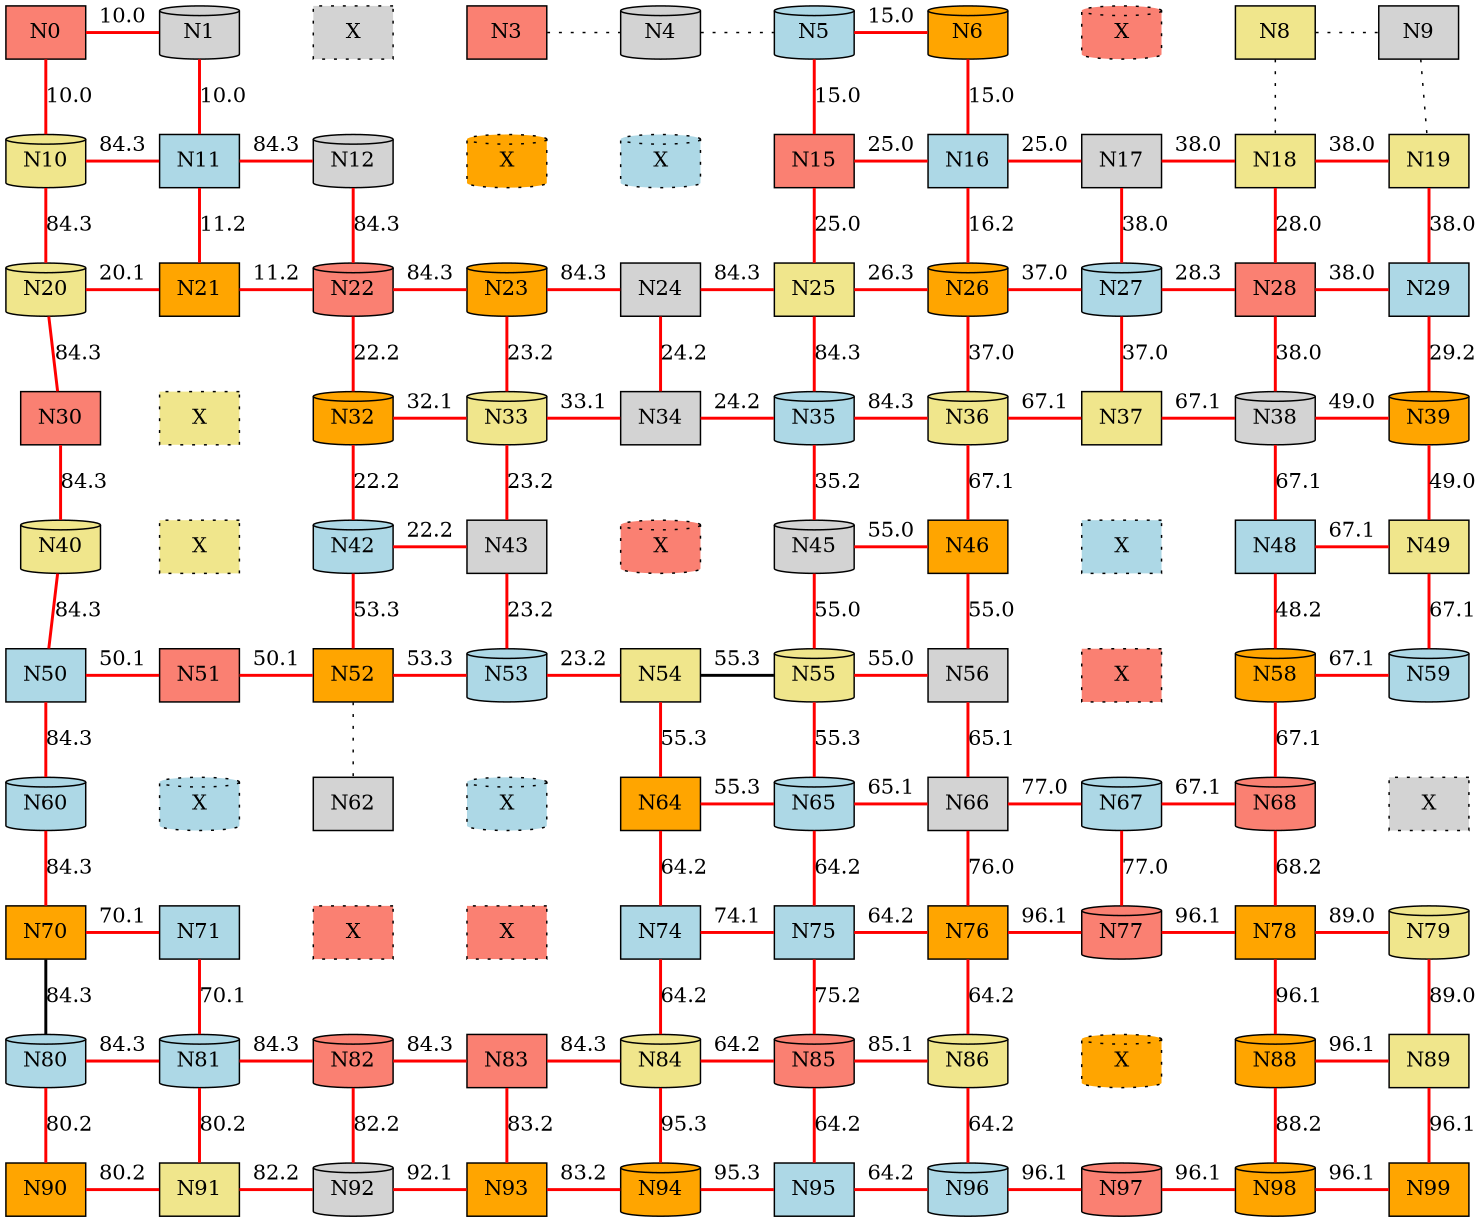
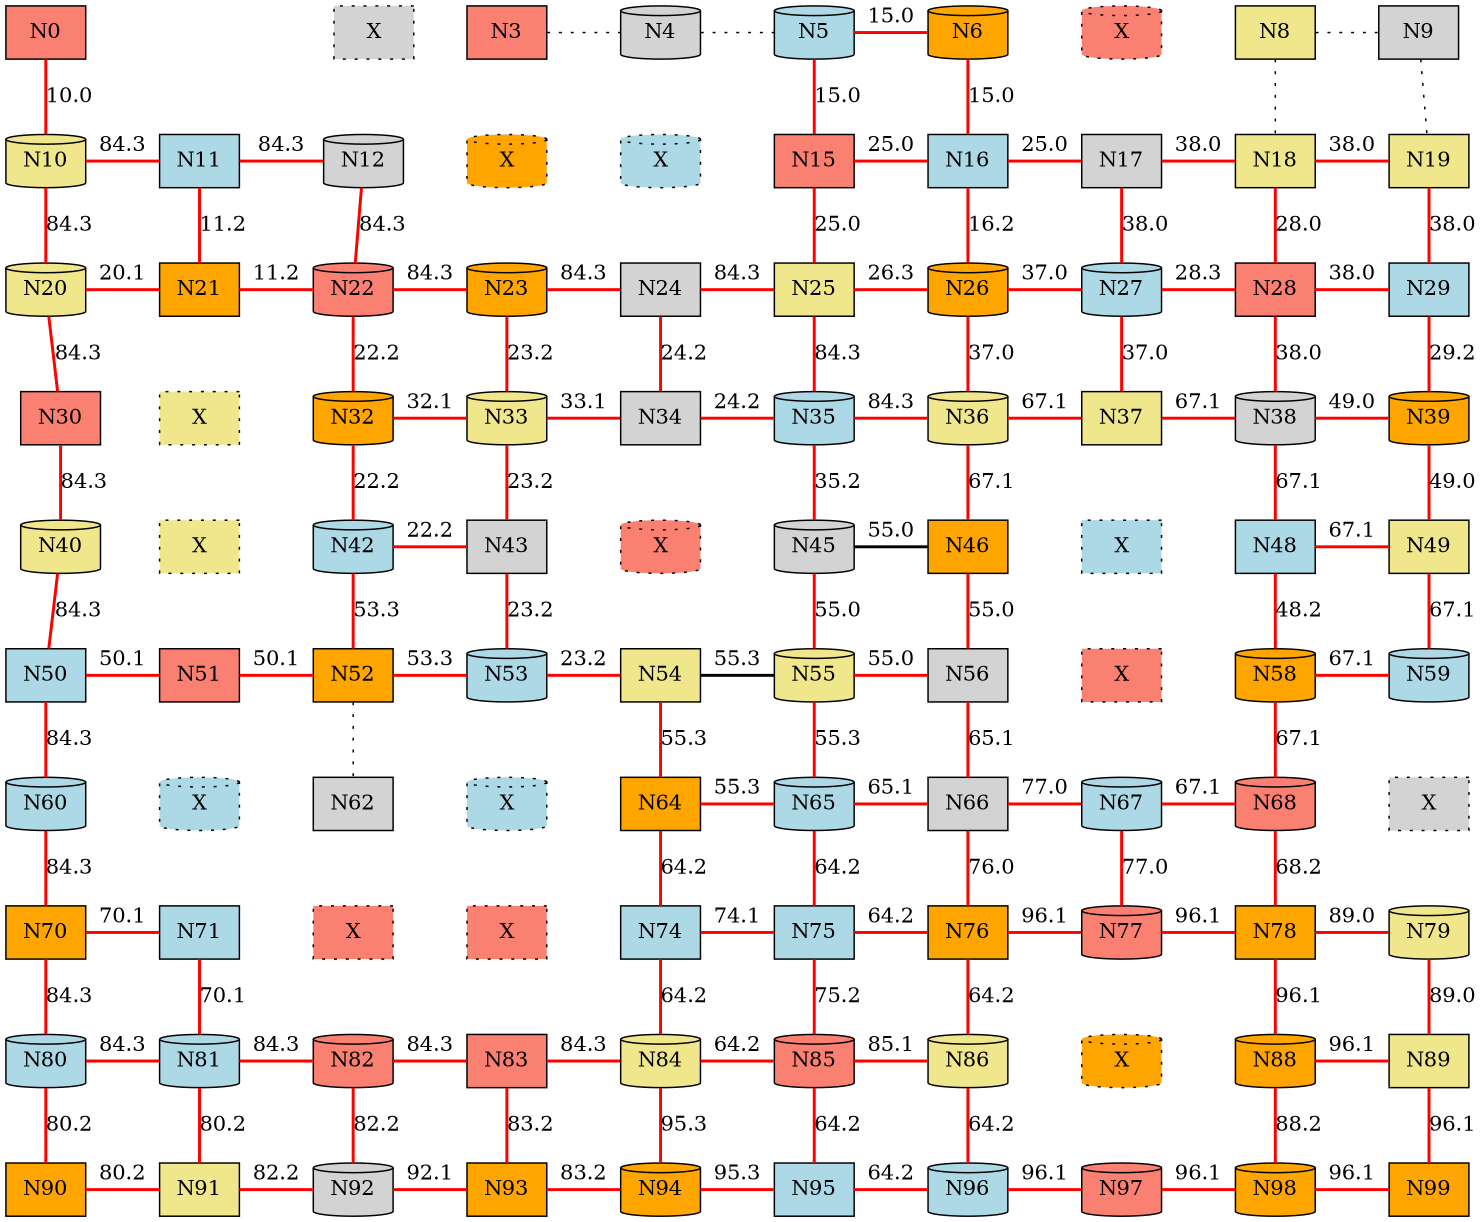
(200, 33) -> none
(891, 547) -> (891, 547)
(46, 997) -> (46, 997)
